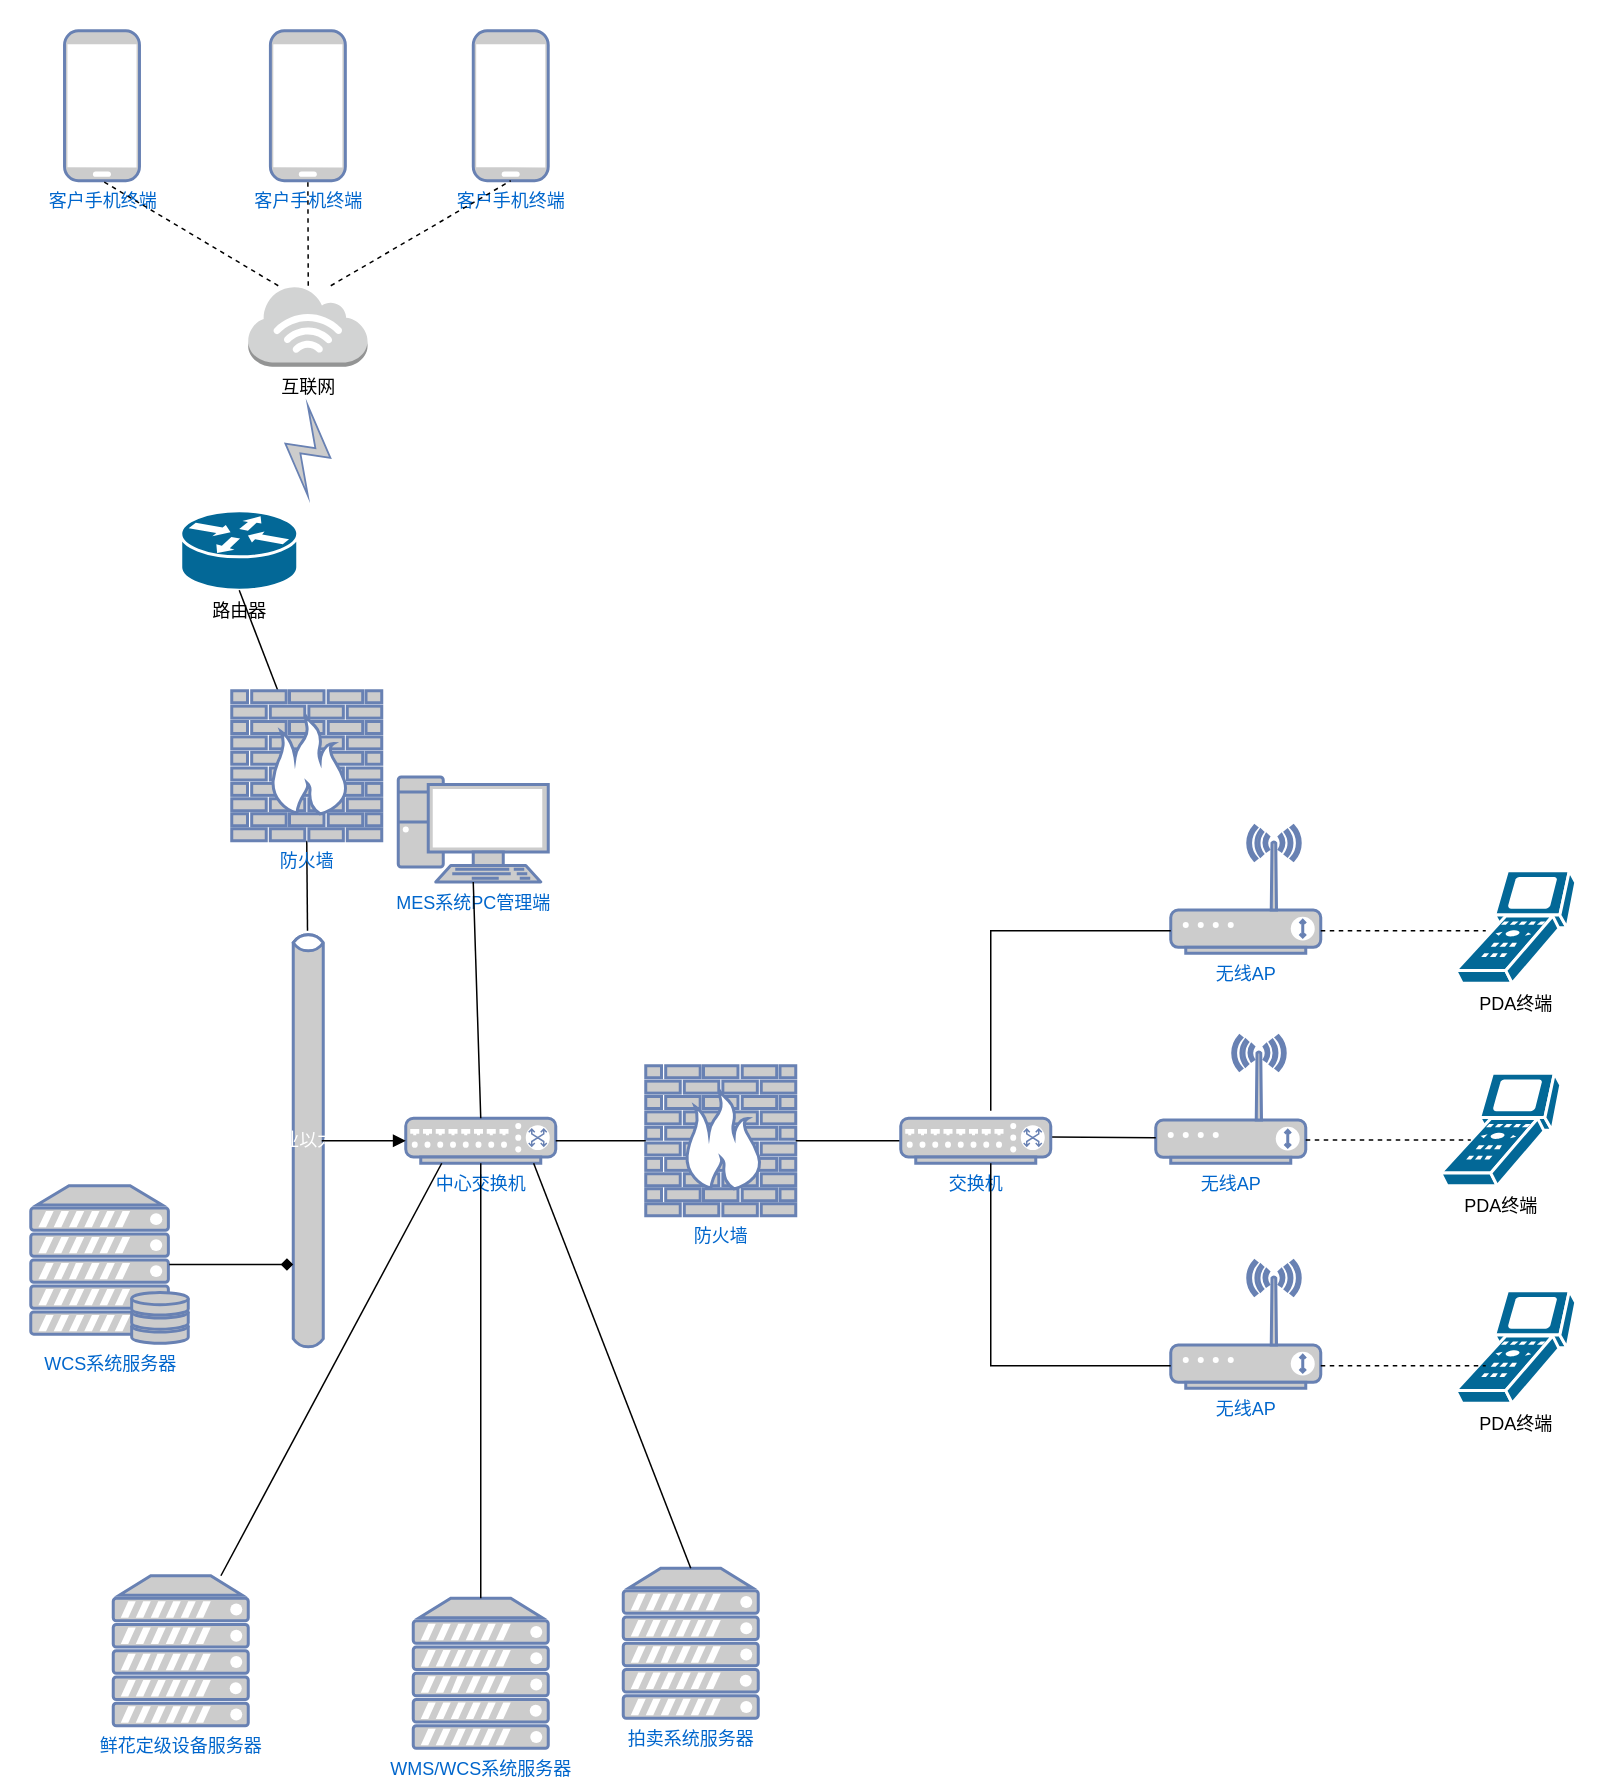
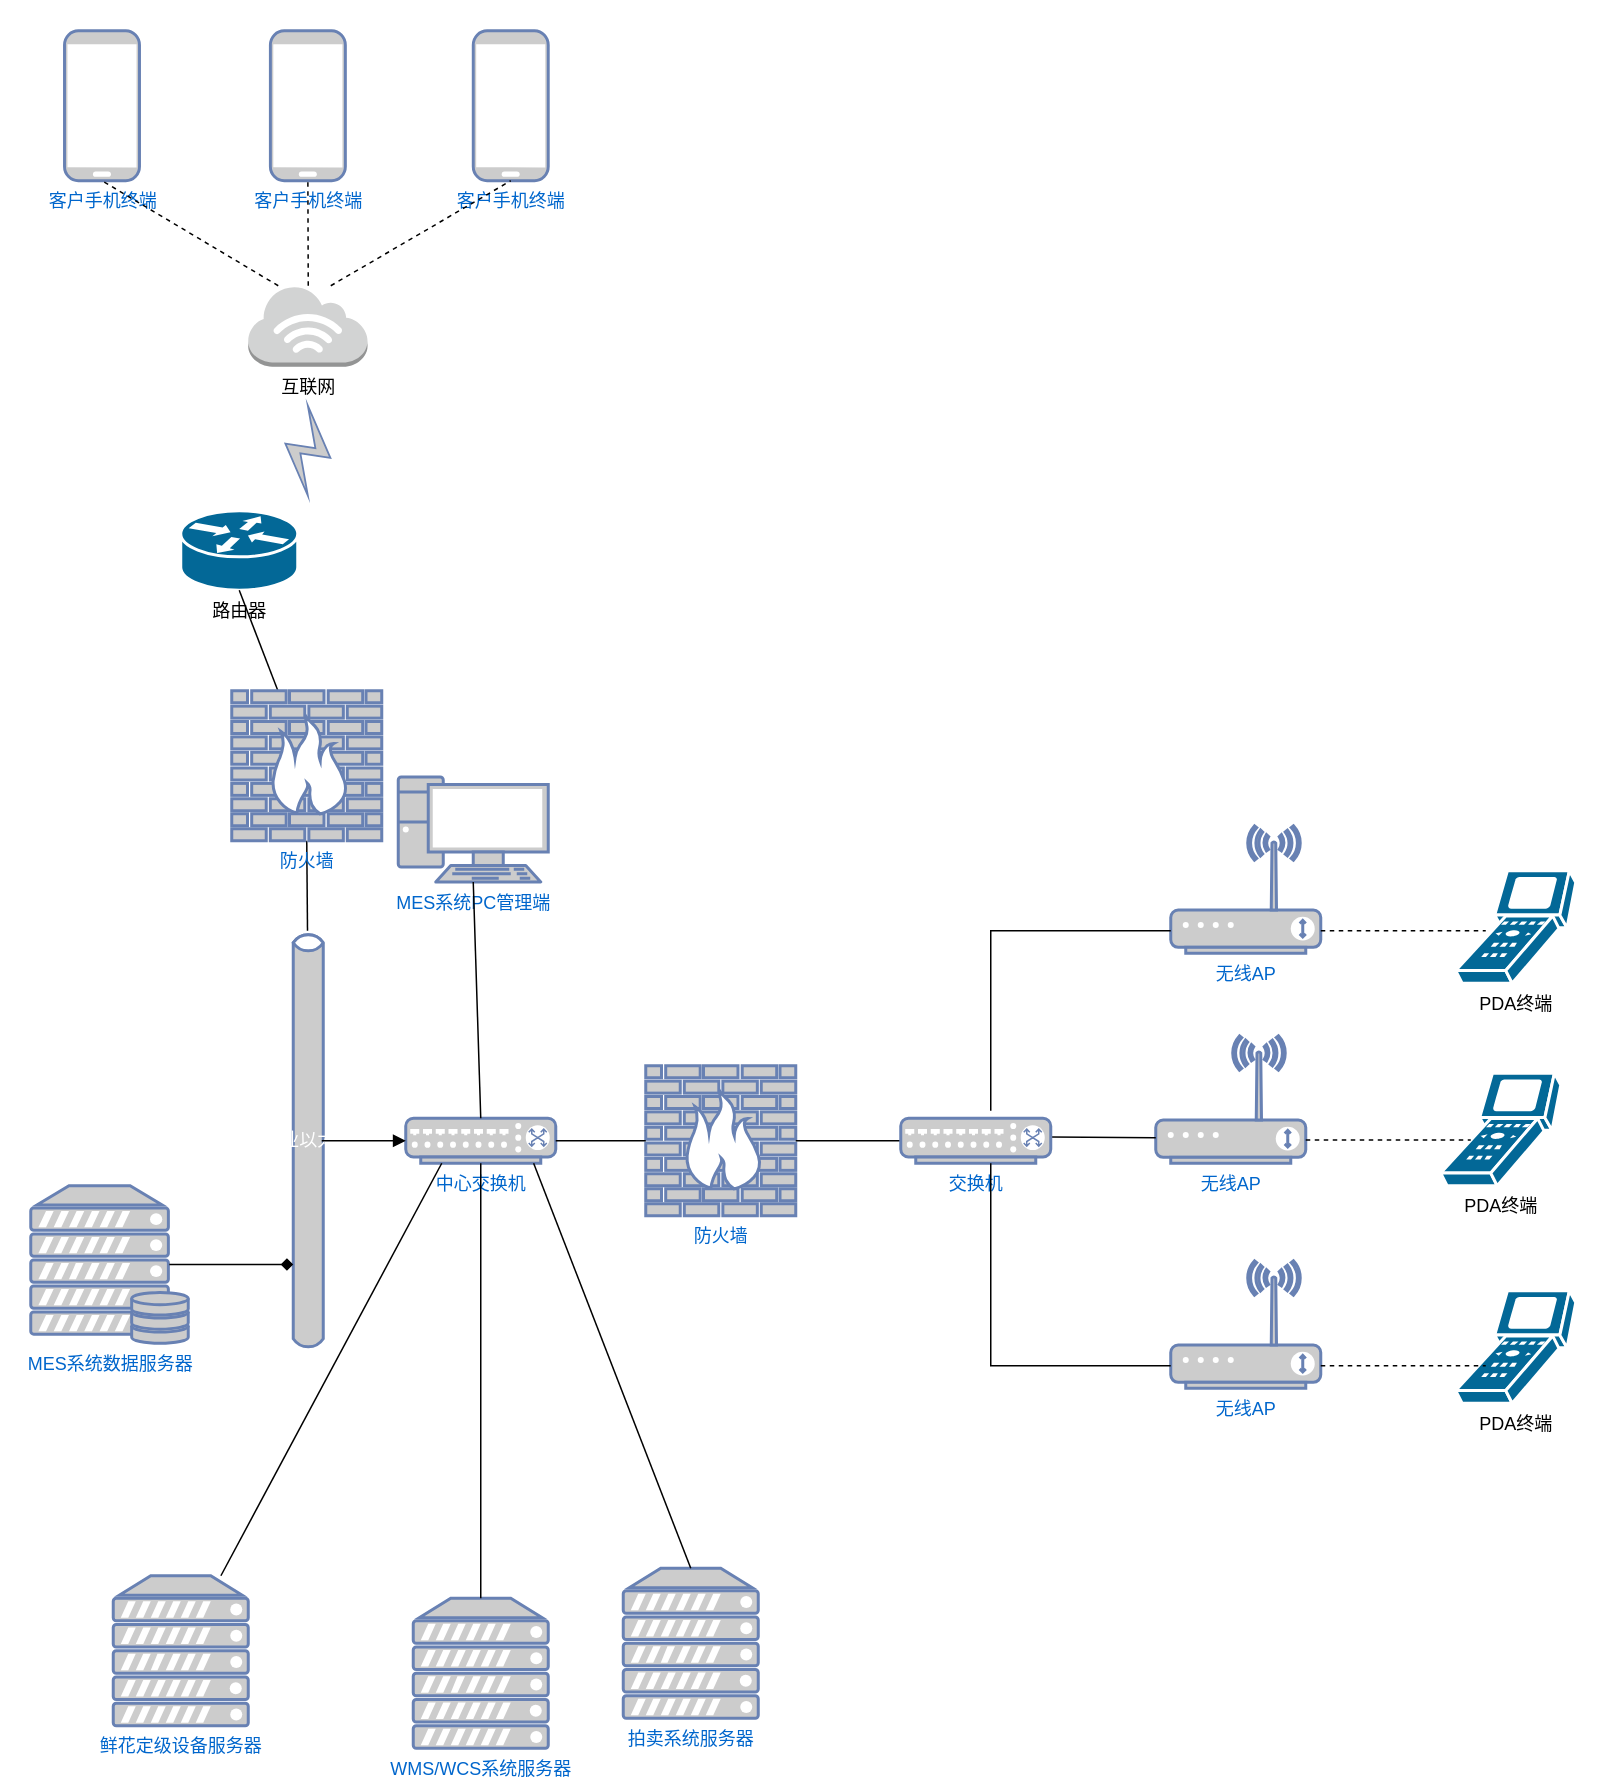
(111, 1365) -> (111, 1365)
